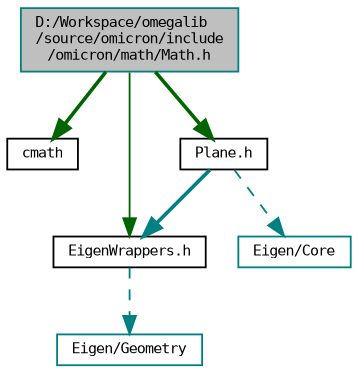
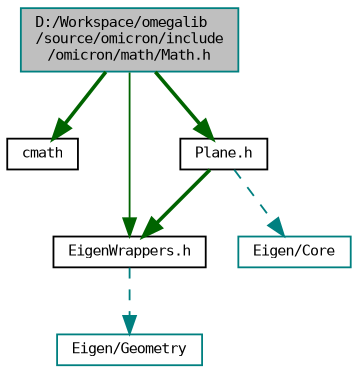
(183, 196) -> (183, 196)
